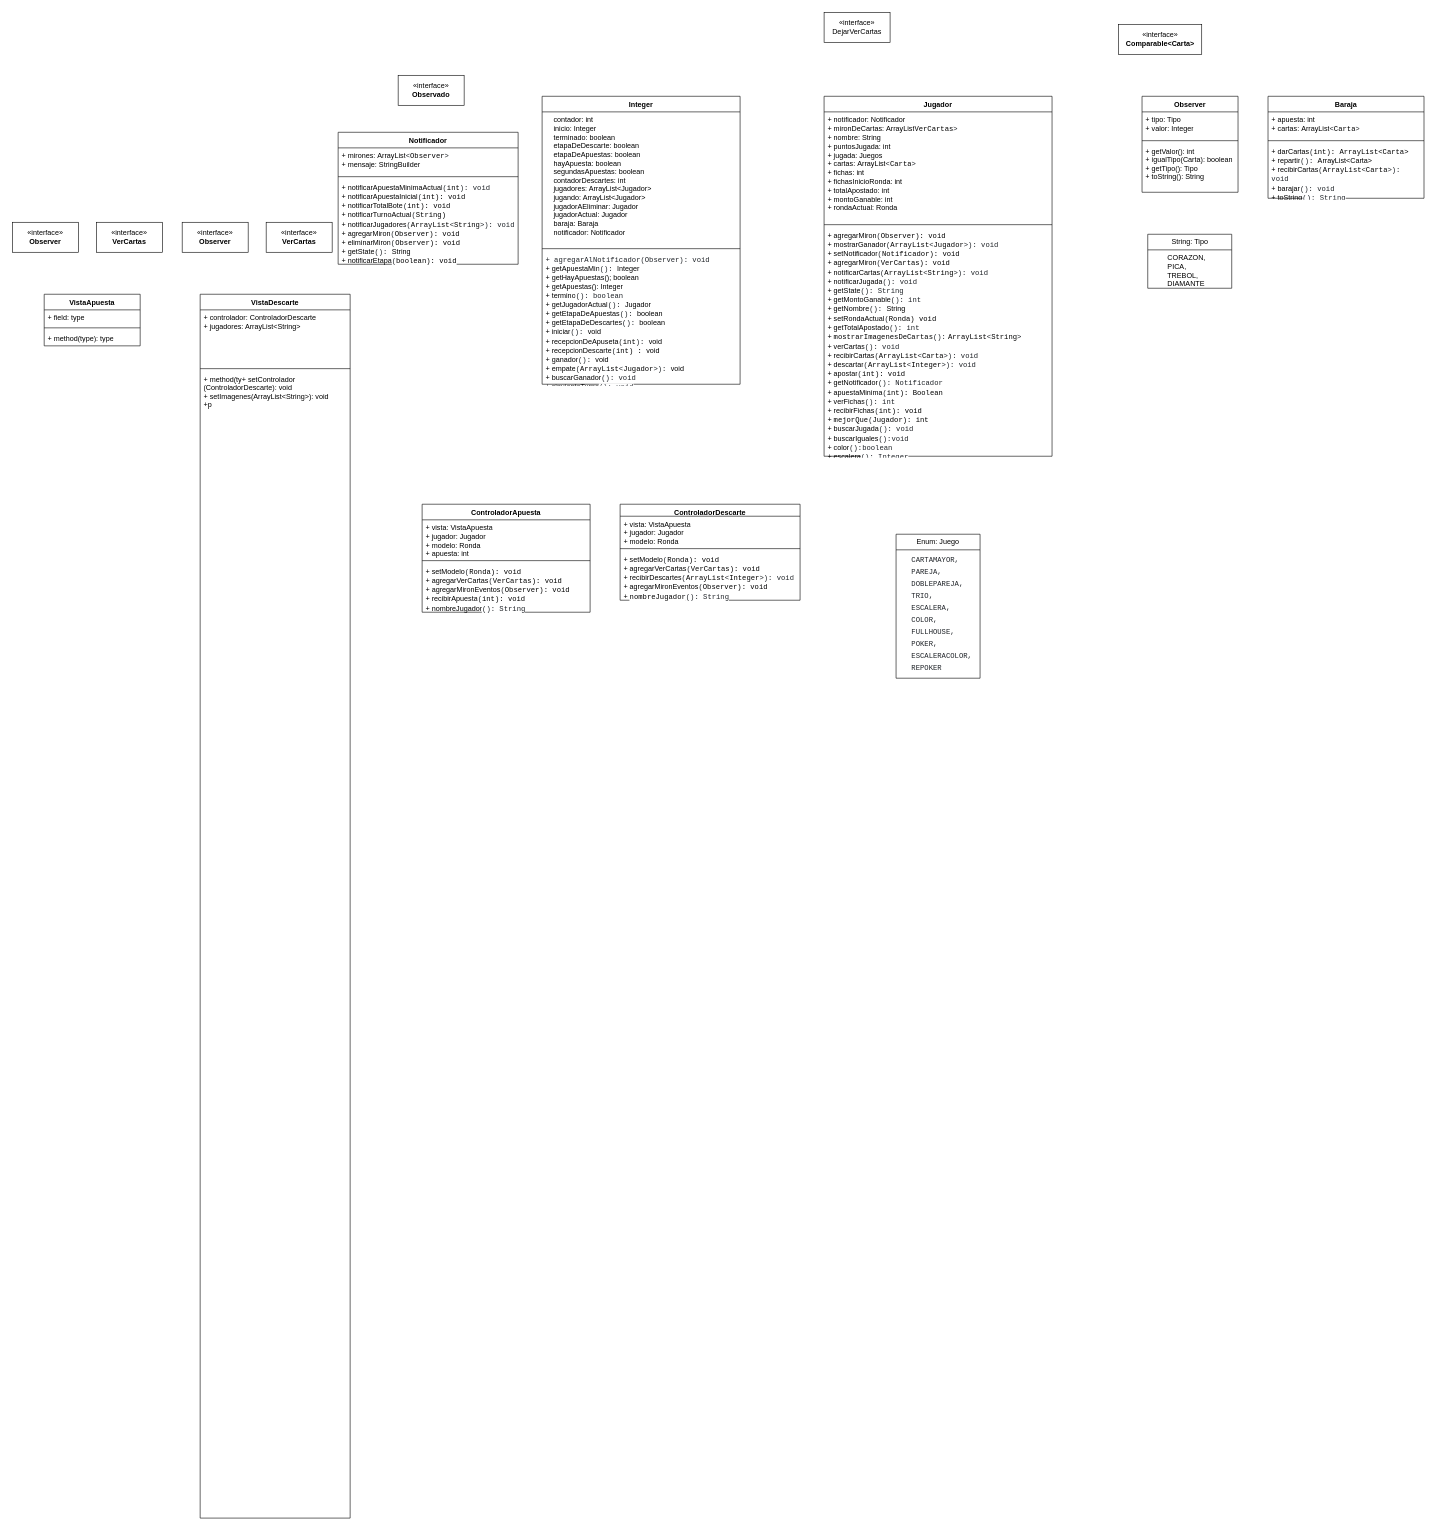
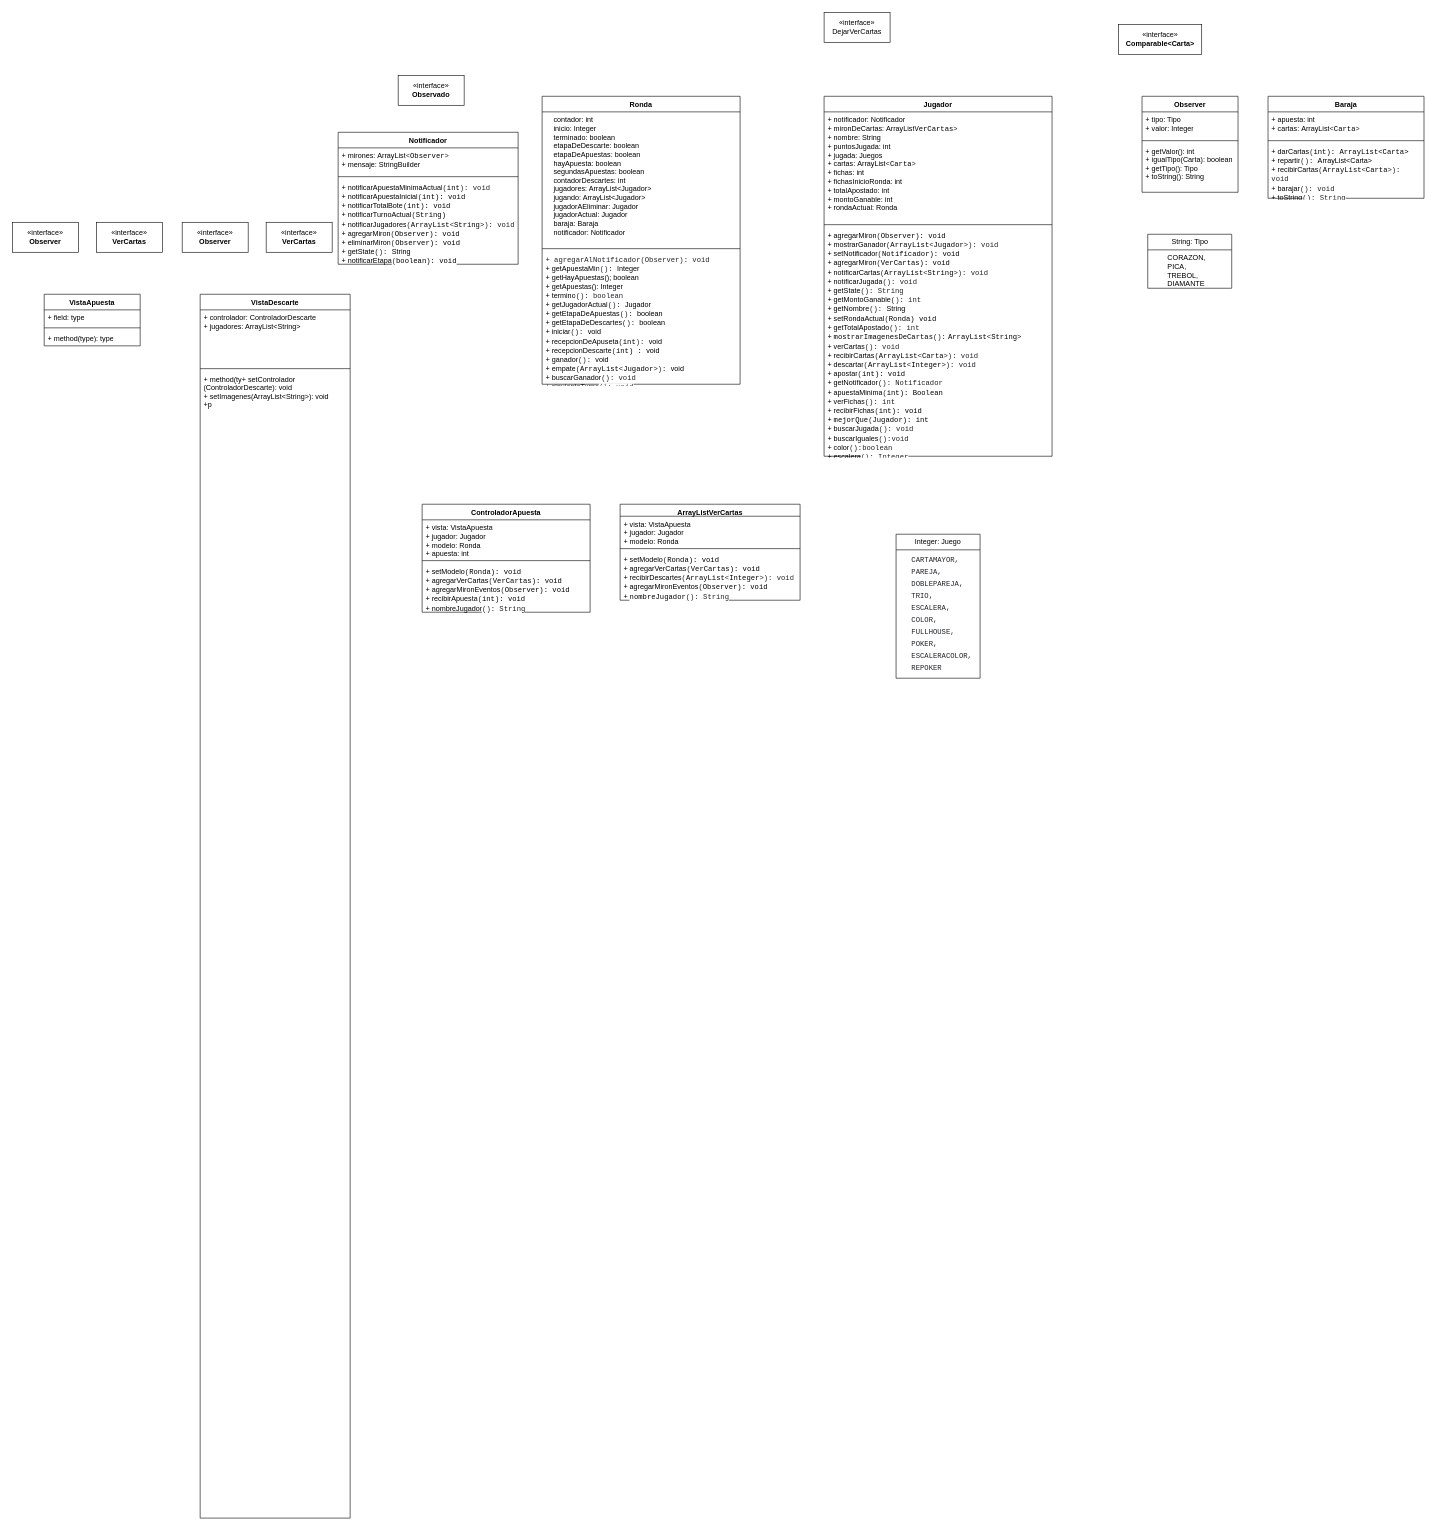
(641, 105) -> (641, 105)
(710, 513) -> (710, 513)
(938, 542) -> (938, 542)
